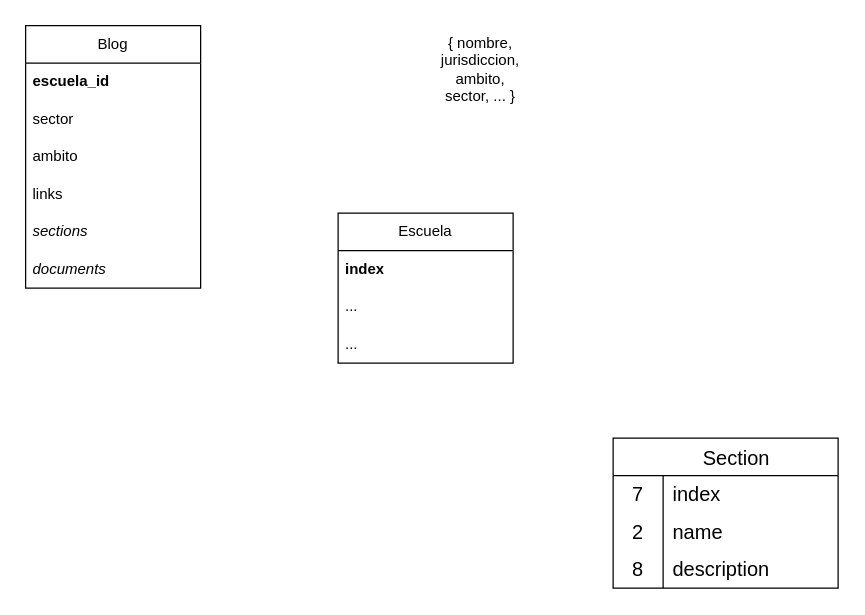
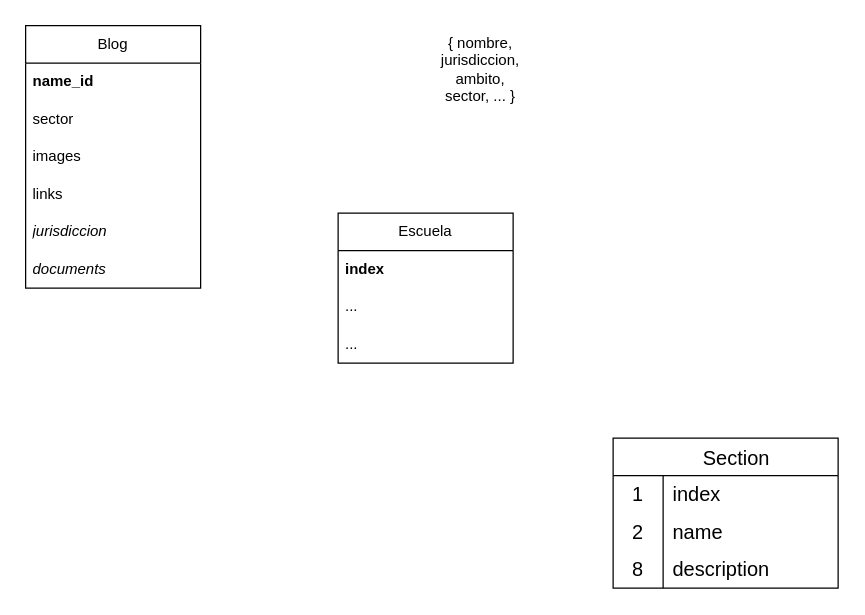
(71, 82) -> (61, 82)
(56, 157) -> (56, 157)
(65, 232) -> (78, 232)
(638, 494) -> (638, 494)
